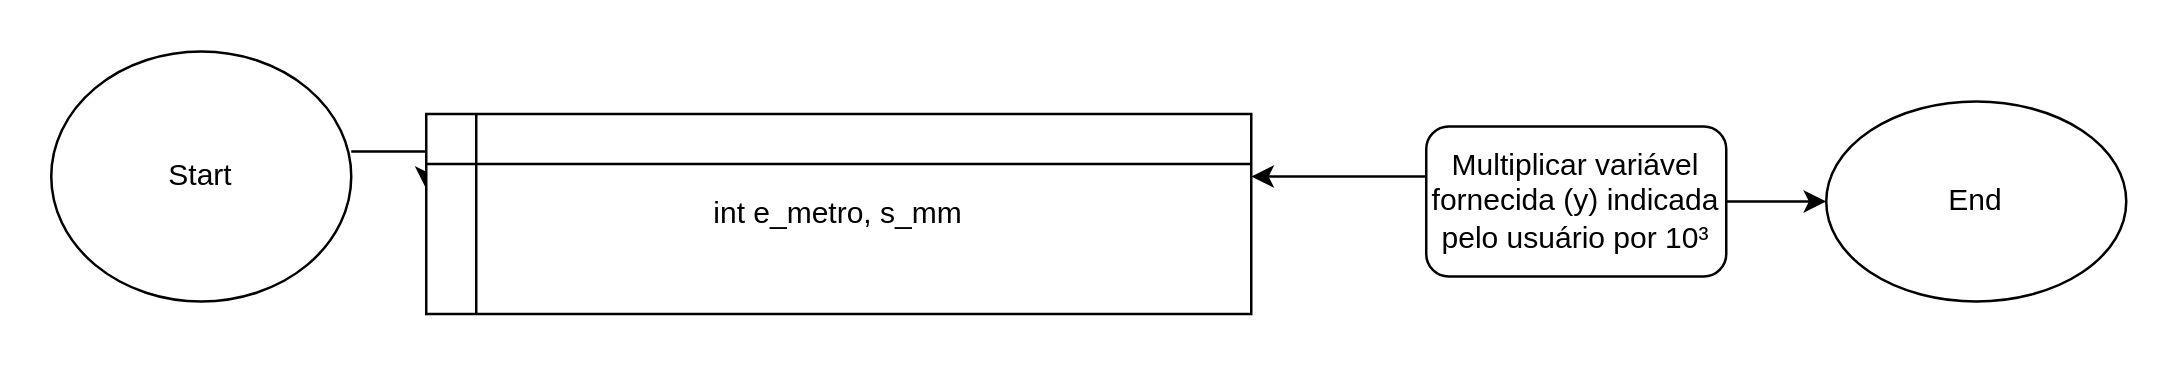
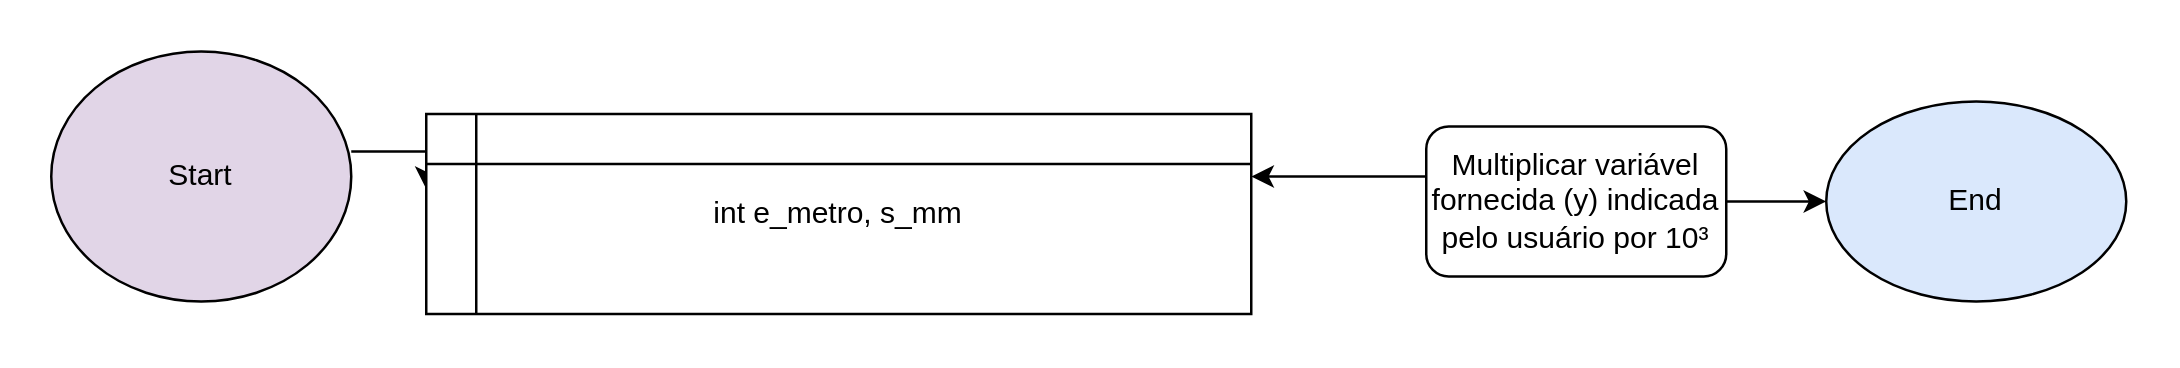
(201, 176) -> (201, 176)
(1976, 201) -> (1976, 201)
